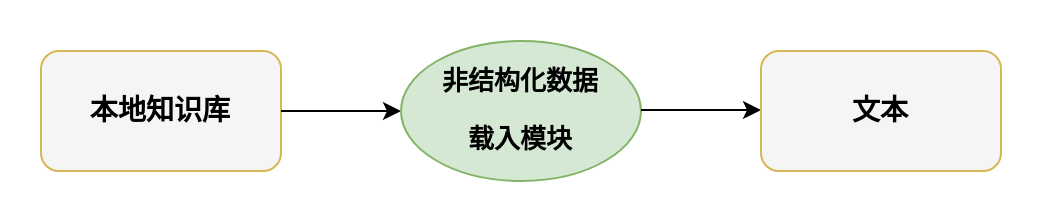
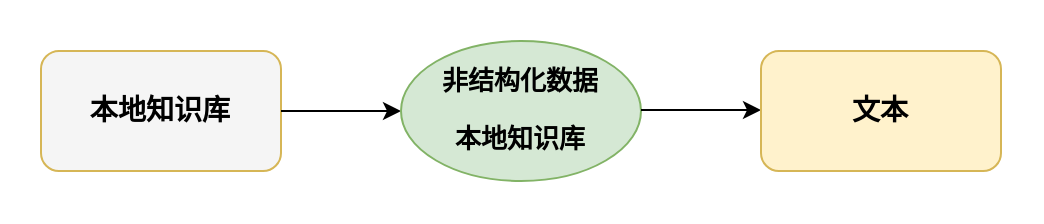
(521, 111) -> (521, 111)
(881, 111) -> (881, 111)
